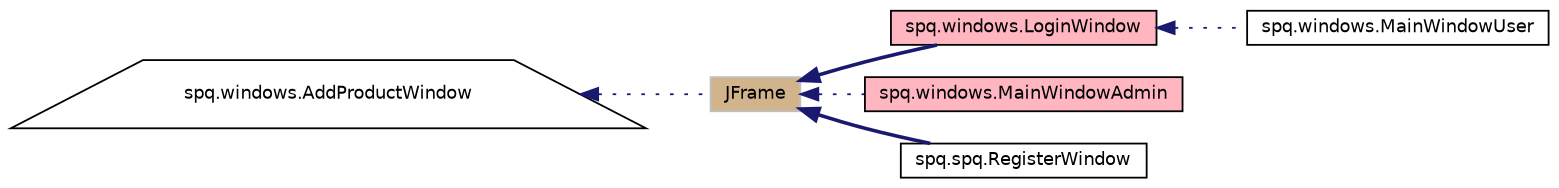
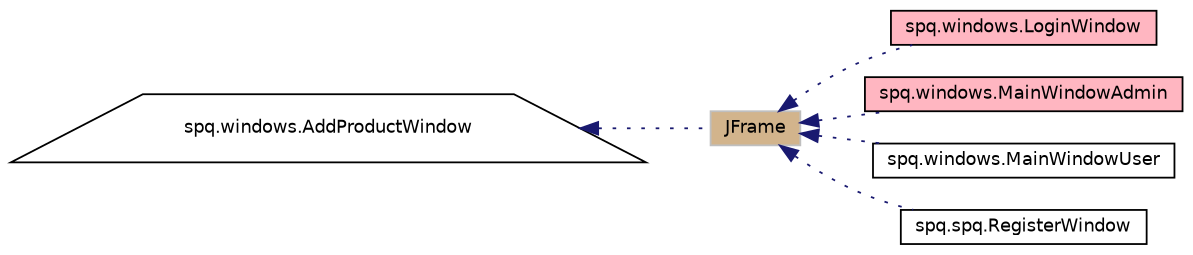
(1211, 28) -> (850, 140)
(877, 59) -> (850, 67)
(874, 131) -> (852, 189)
